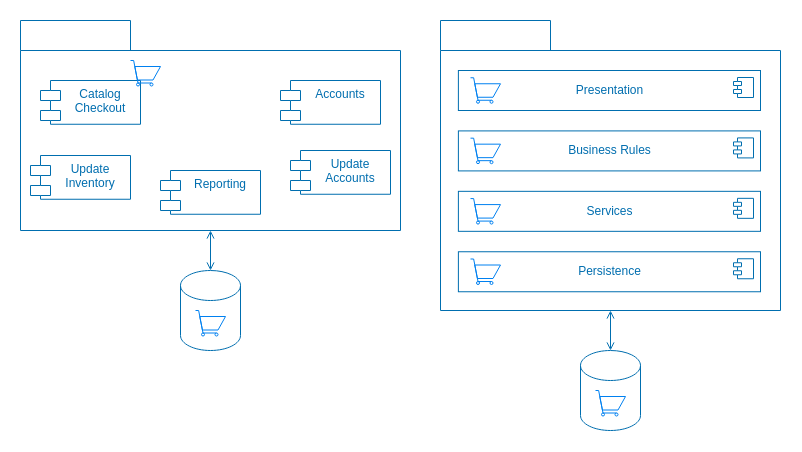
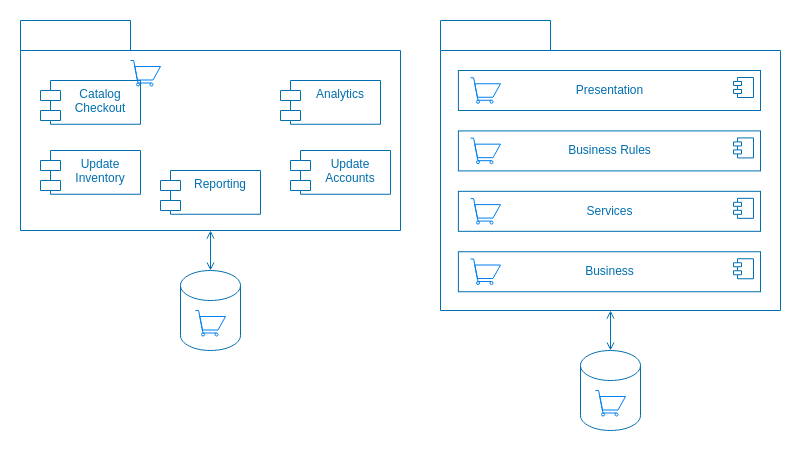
(340, 94) -> (340, 94)
(81, 177) -> (91, 172)
(610, 272) -> (610, 272)
